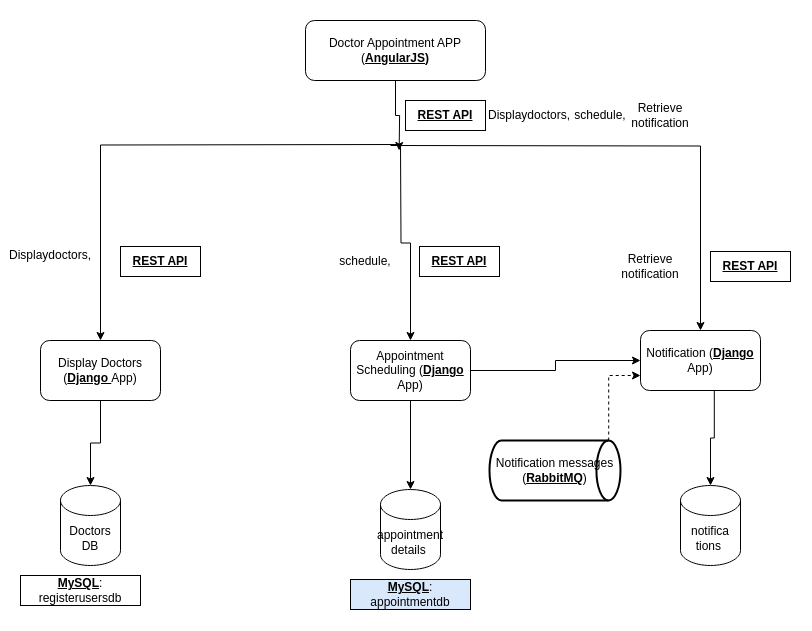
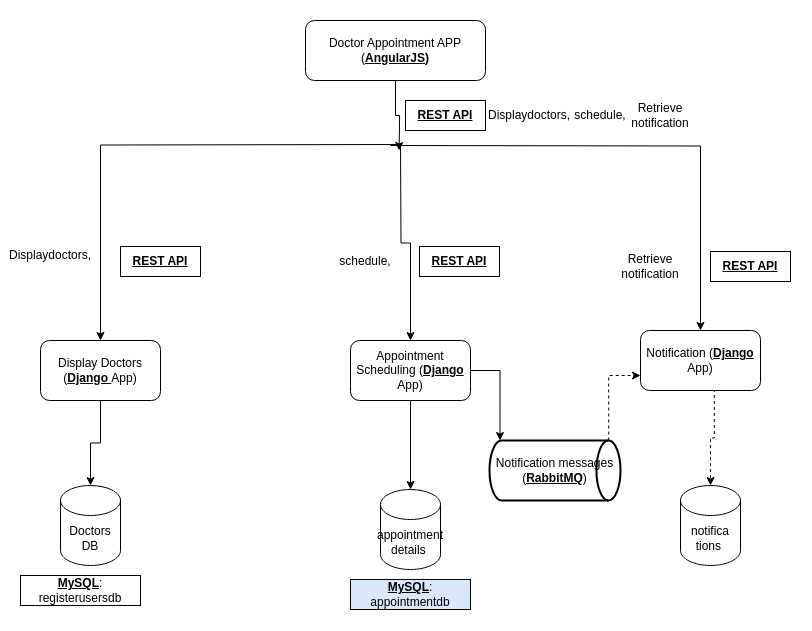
(561, 361) -> (500, 401)
(714, 436) -> (714, 436)
